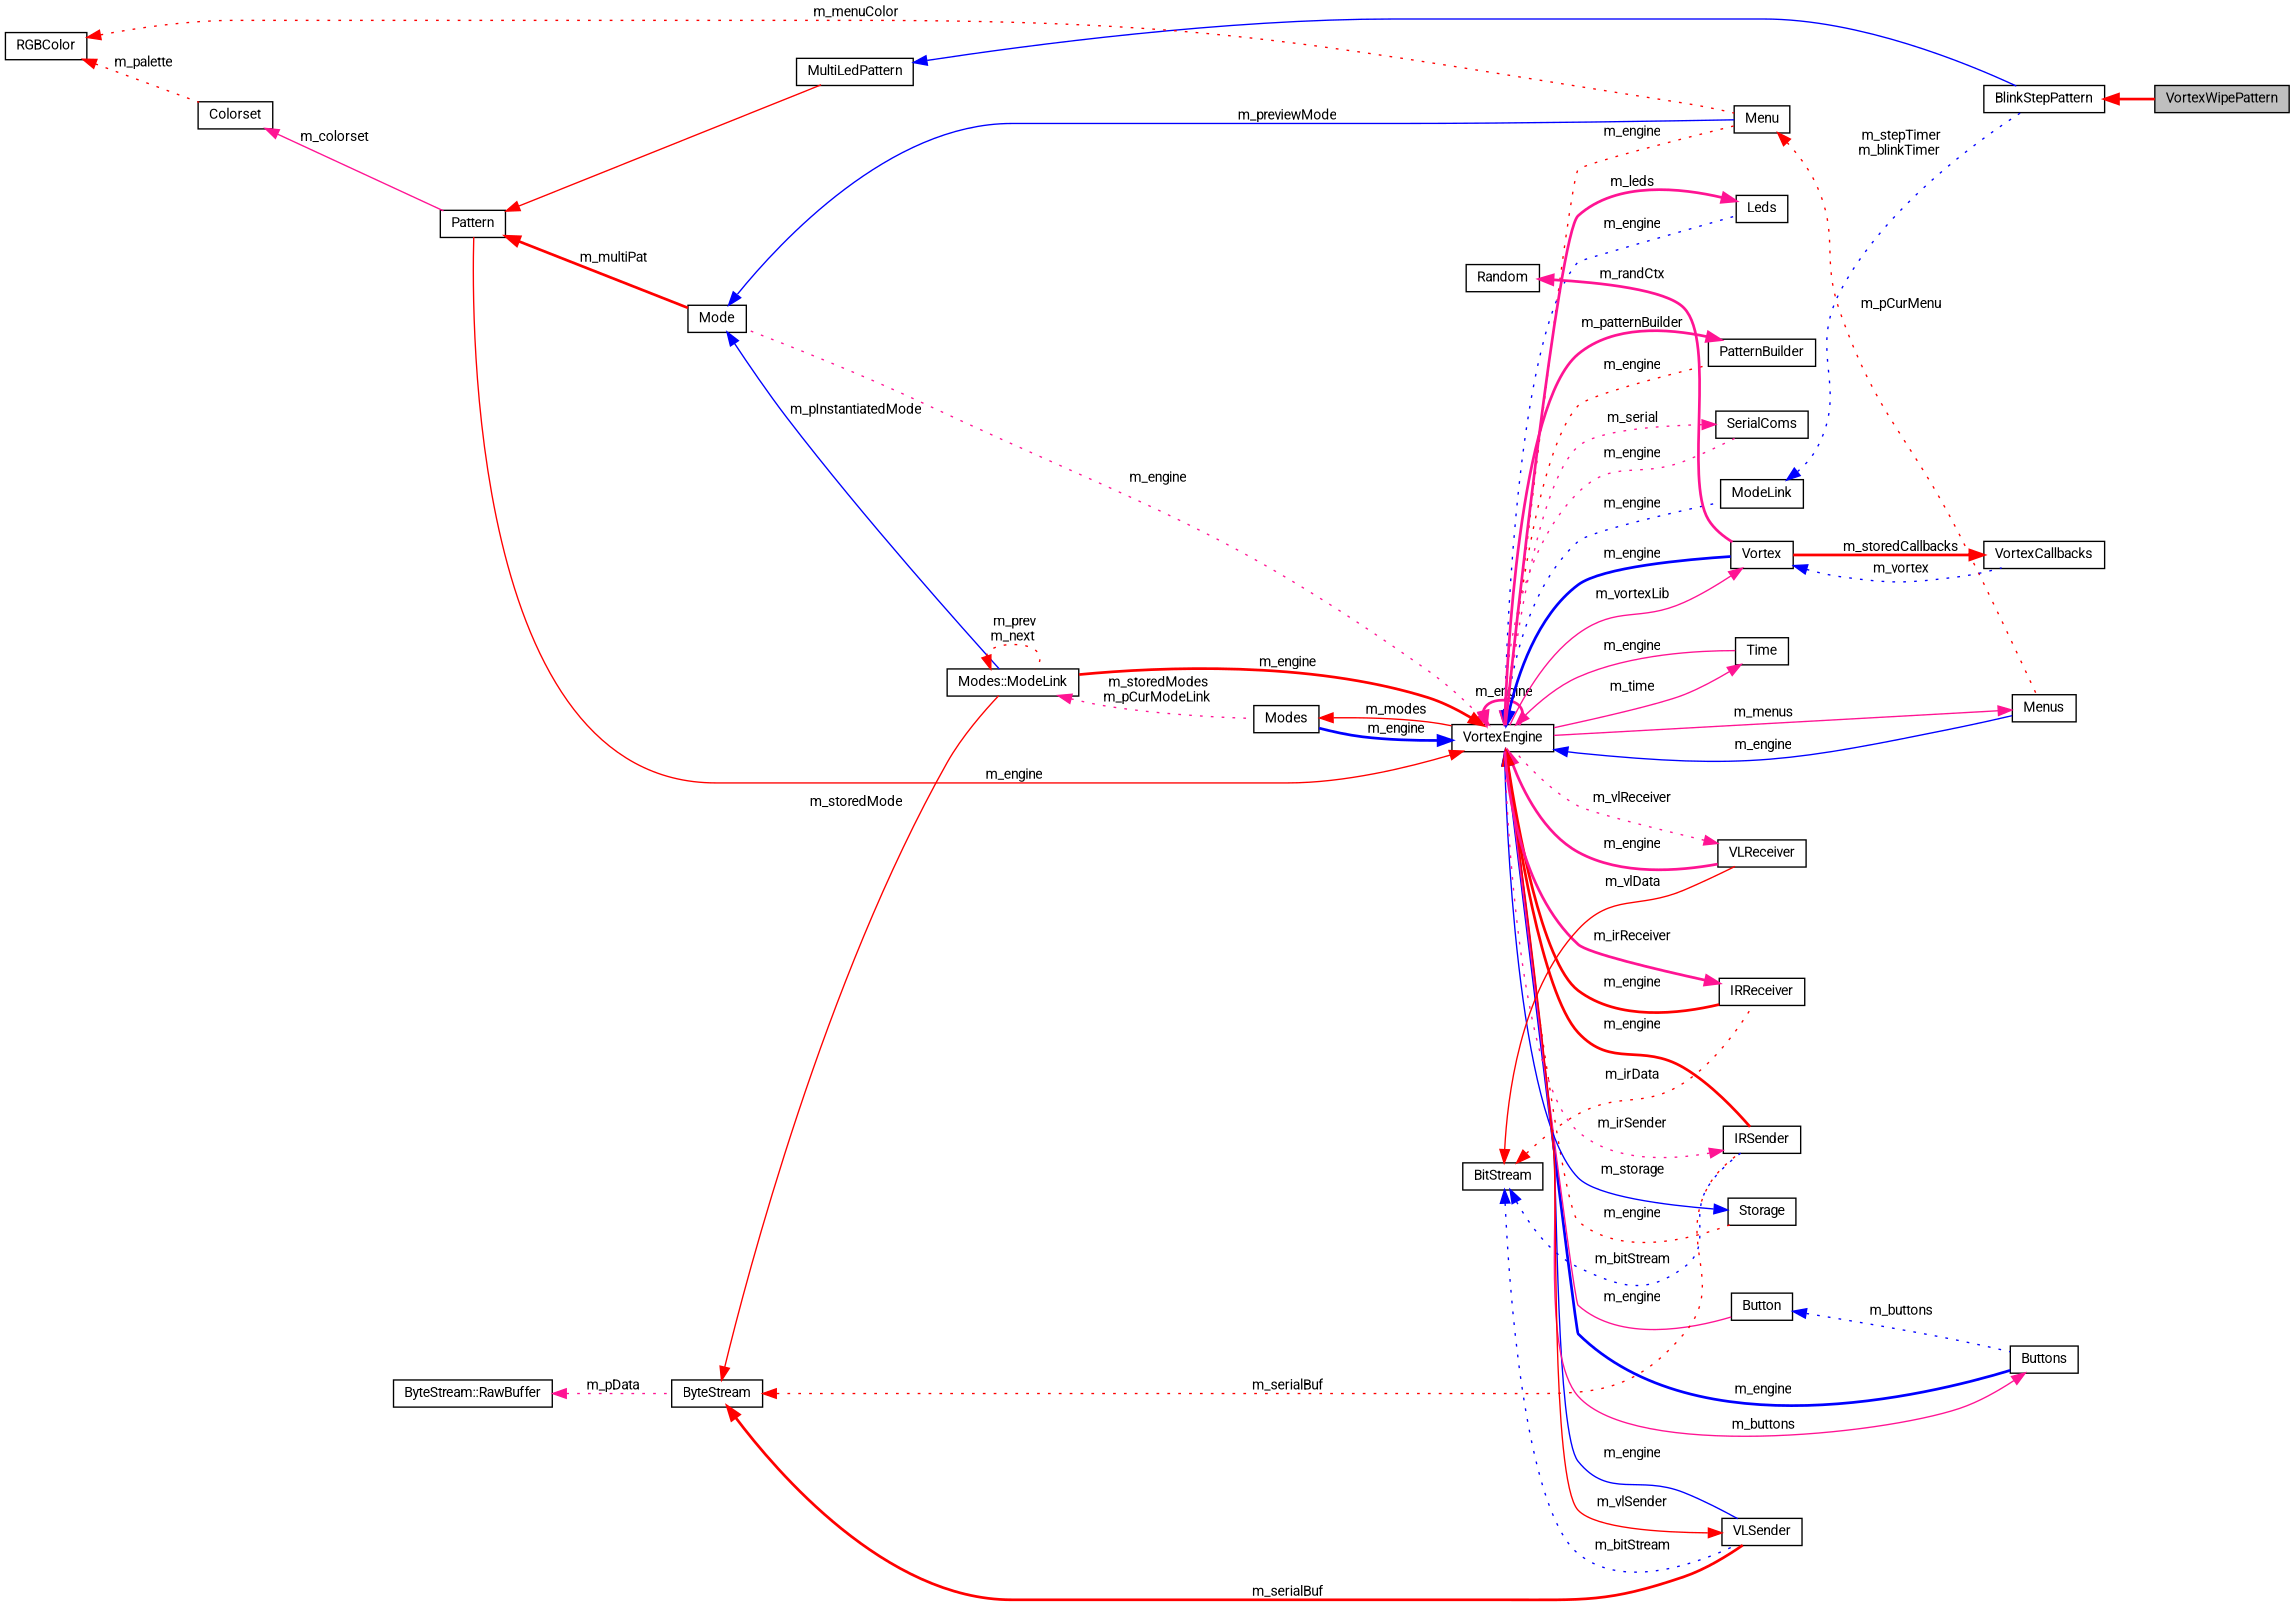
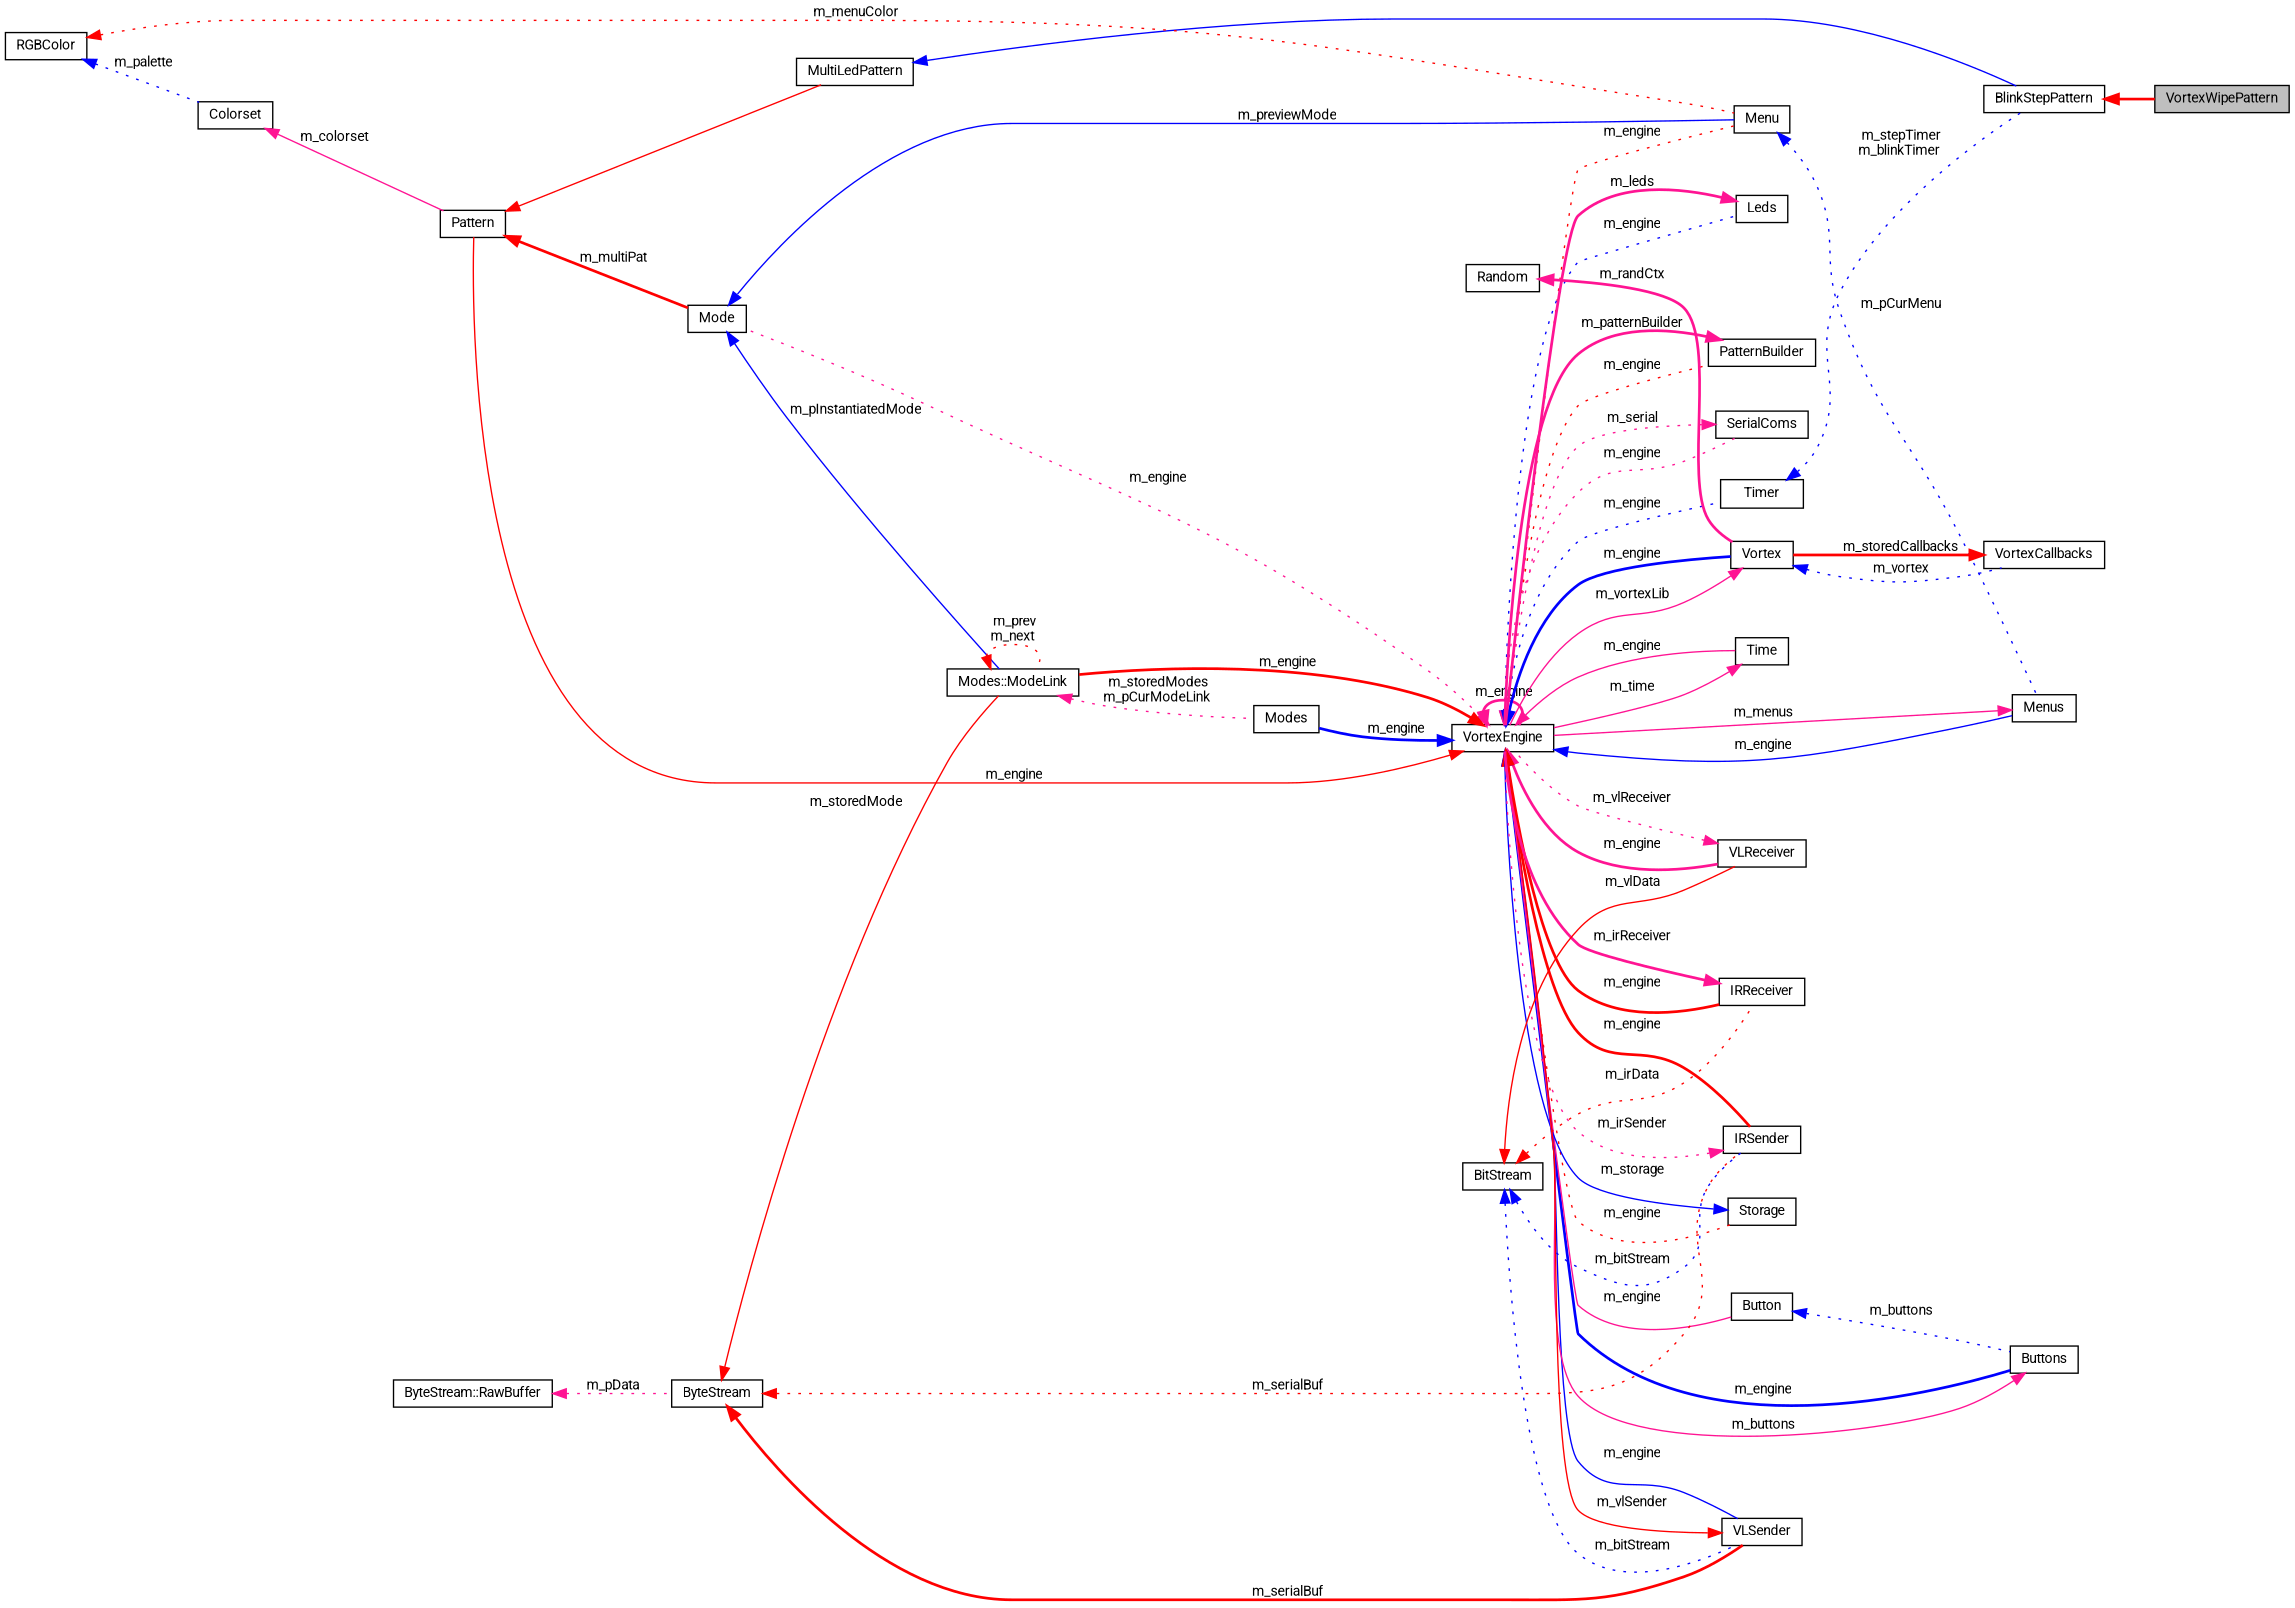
(147, 83) -> (147, 83)
(1894, 424) -> (1894, 424)
(1762, 494) -> (1762, 494)
(1393, 719) -> none
